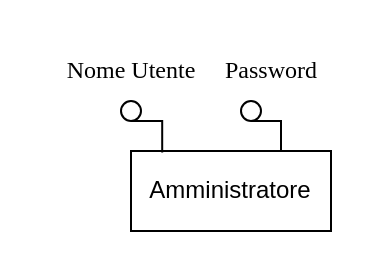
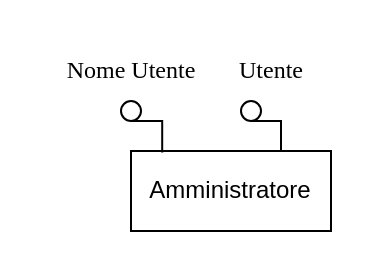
(272, 71) -> (272, 71)
